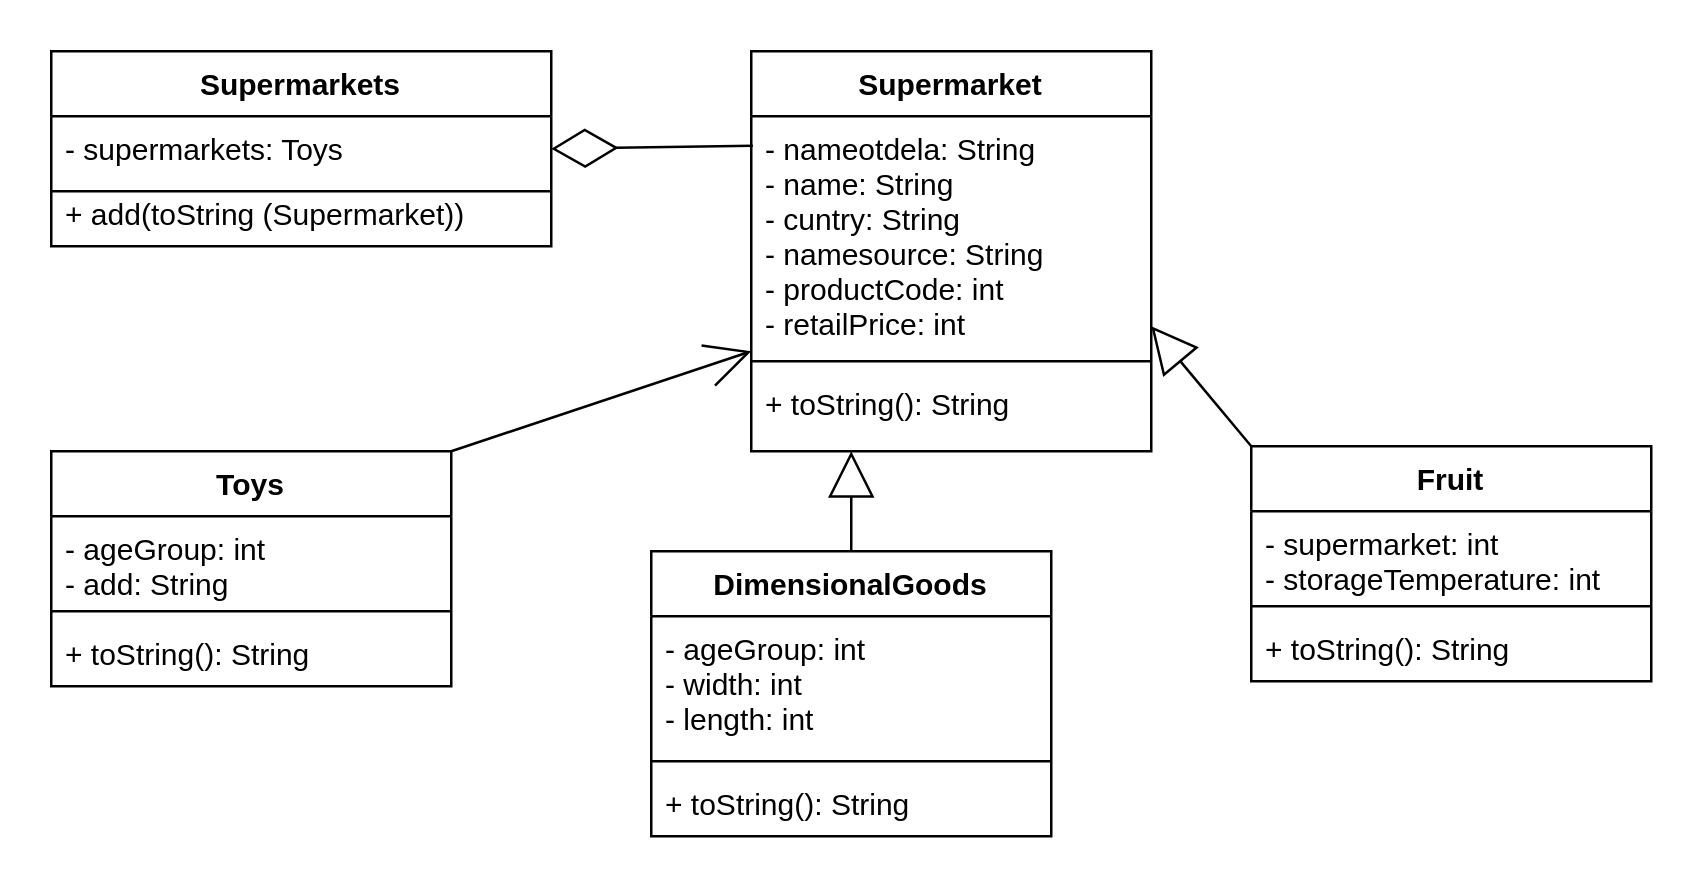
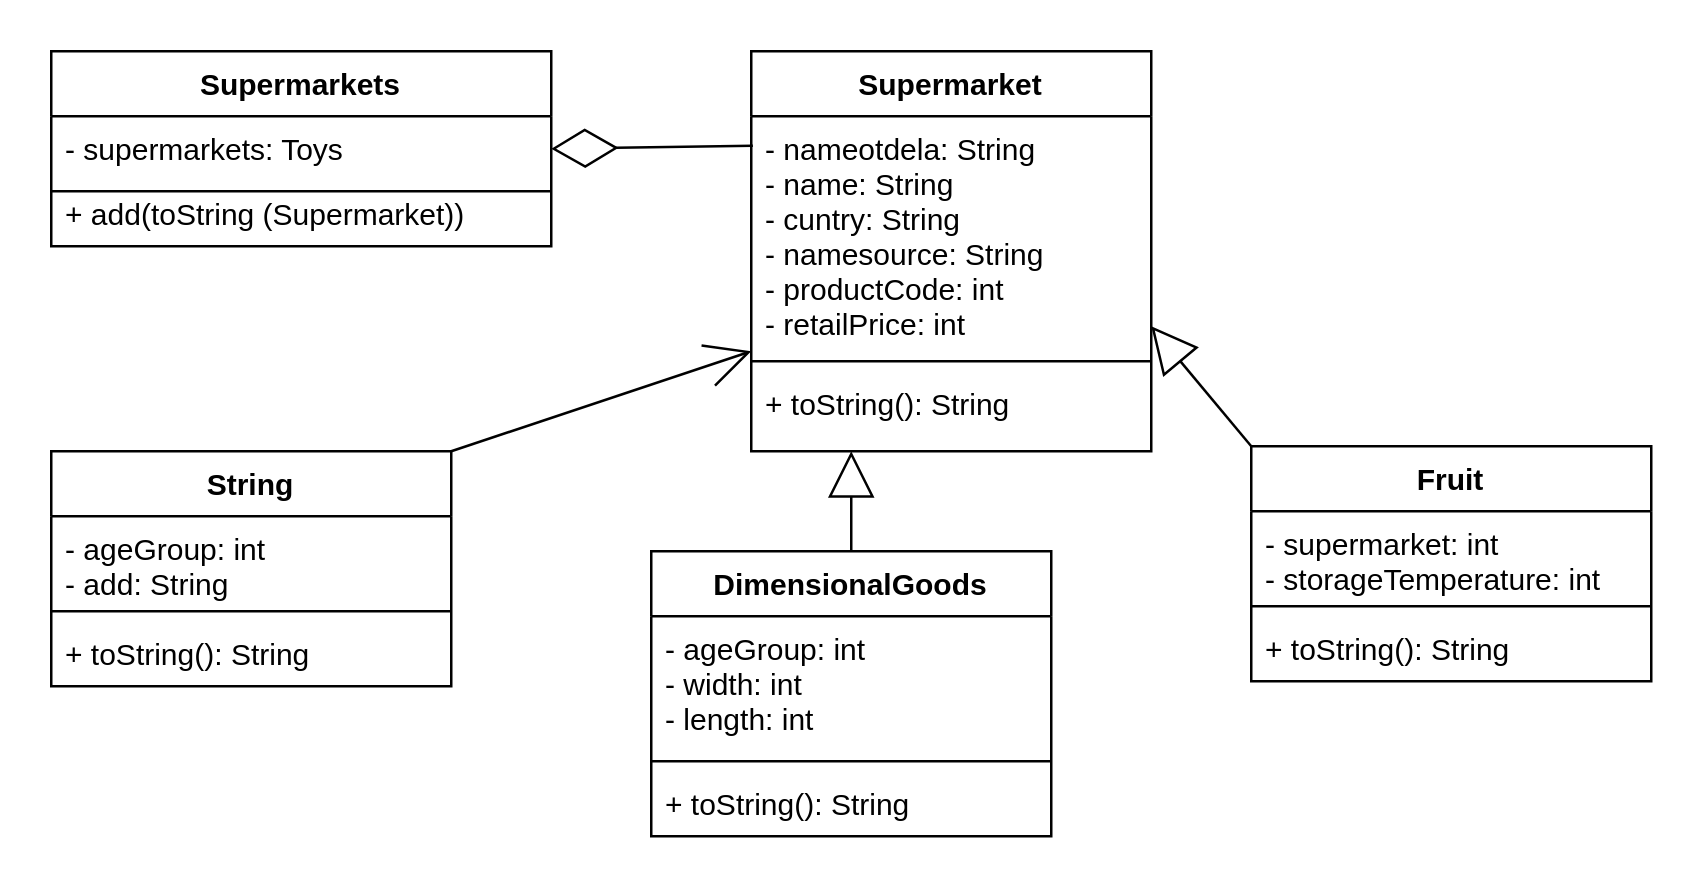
(250, 485) -> (250, 485)
